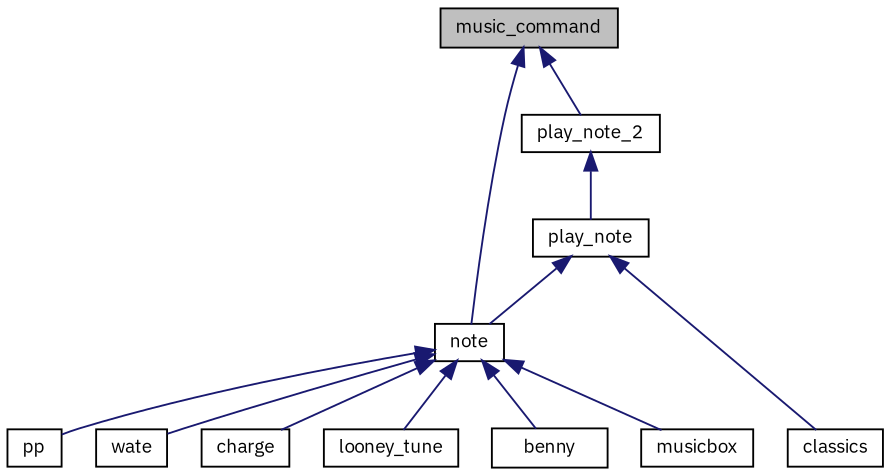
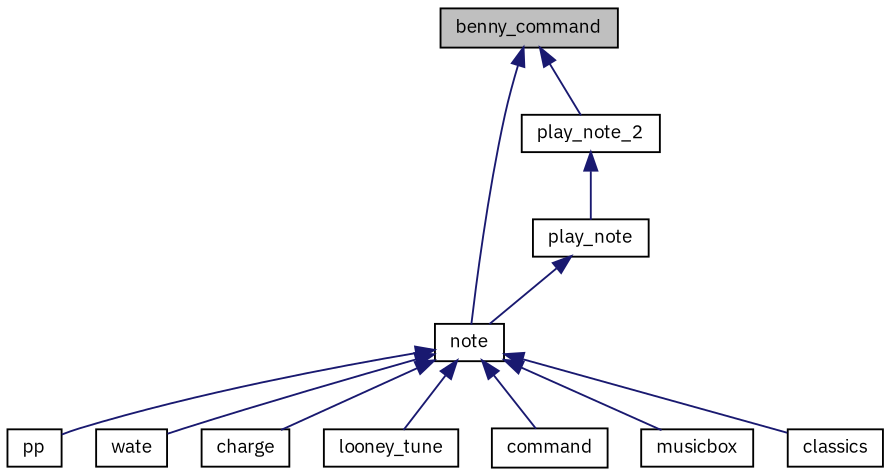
(529, 28) -> (529, 28)
(720, 349) -> (655, 396)
(550, 448) -> (550, 448)
